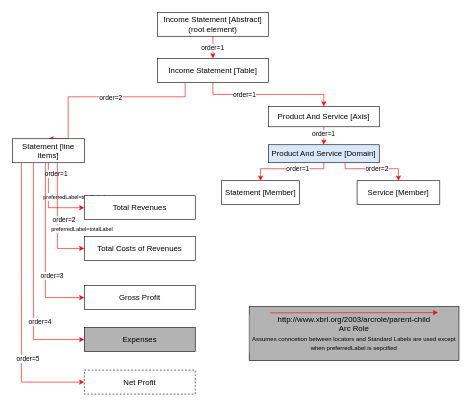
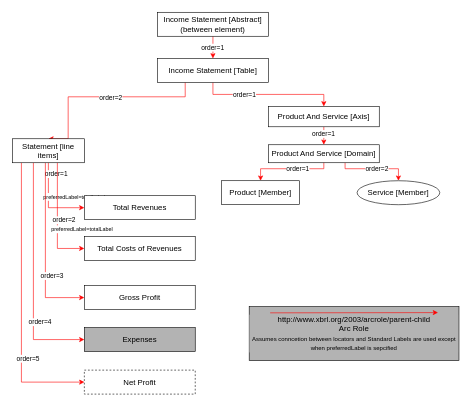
(213, 24) -> (213, 24)
(324, 154) -> (324, 154)
(261, 193) -> (261, 193)
(399, 193) -> (399, 193)
